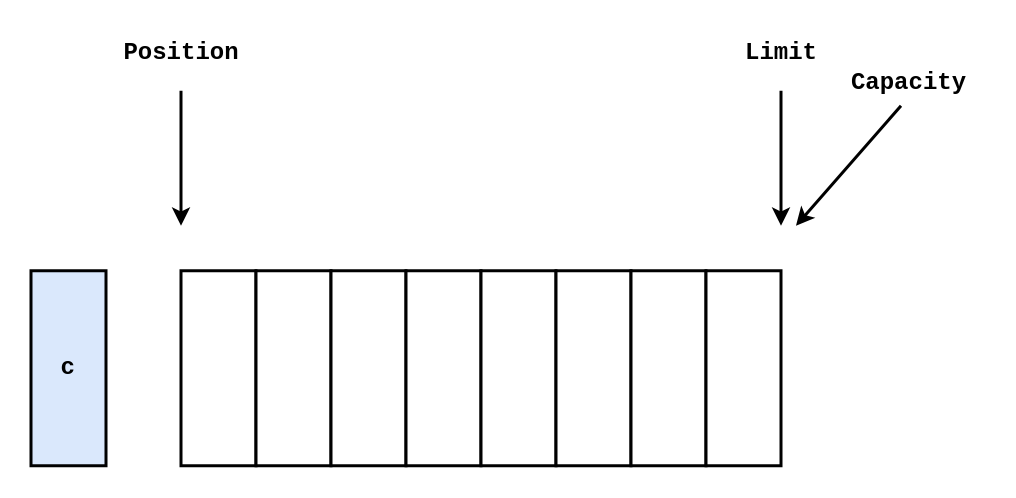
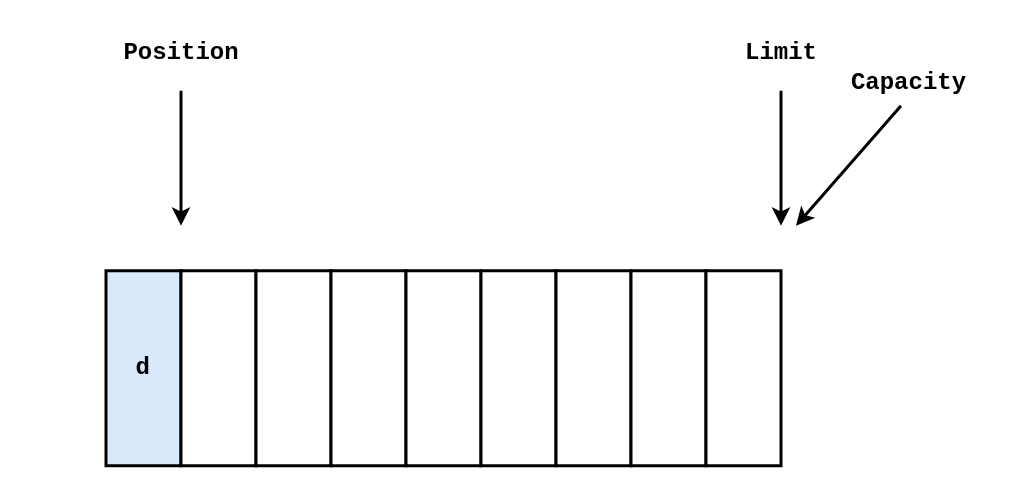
(68, 368) -> none
none -> (143, 368)
